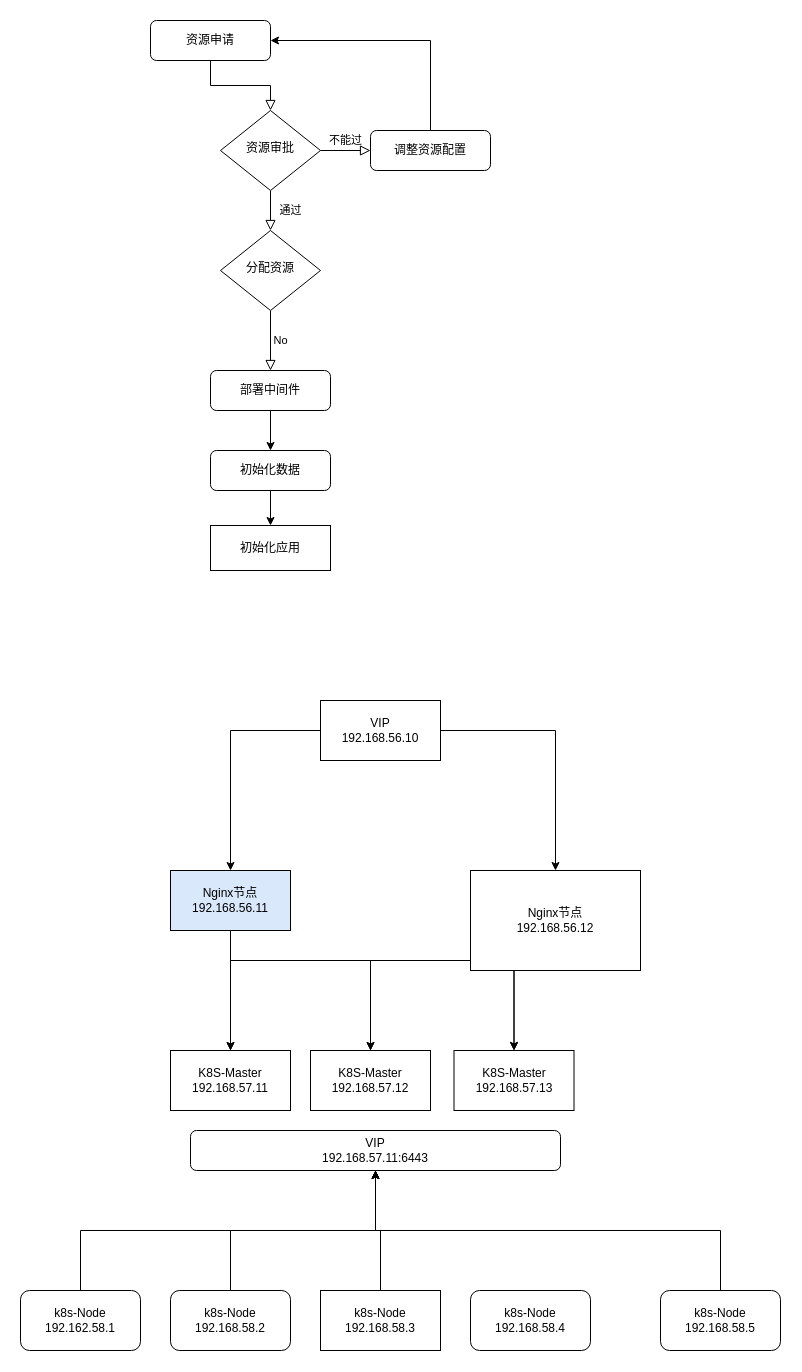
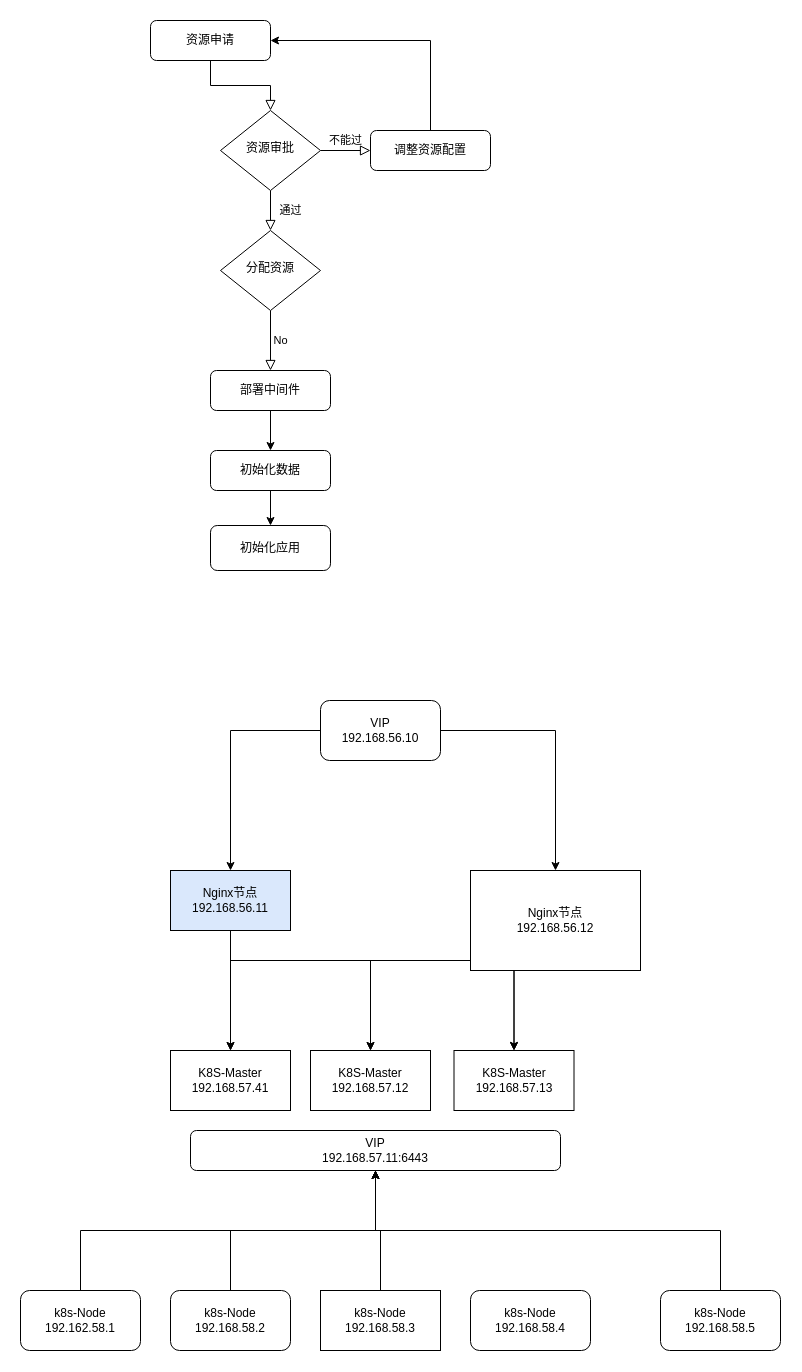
(271, 548) -> (271, 548)
(381, 731) -> (381, 731)
(231, 1081) -> (231, 1081)
